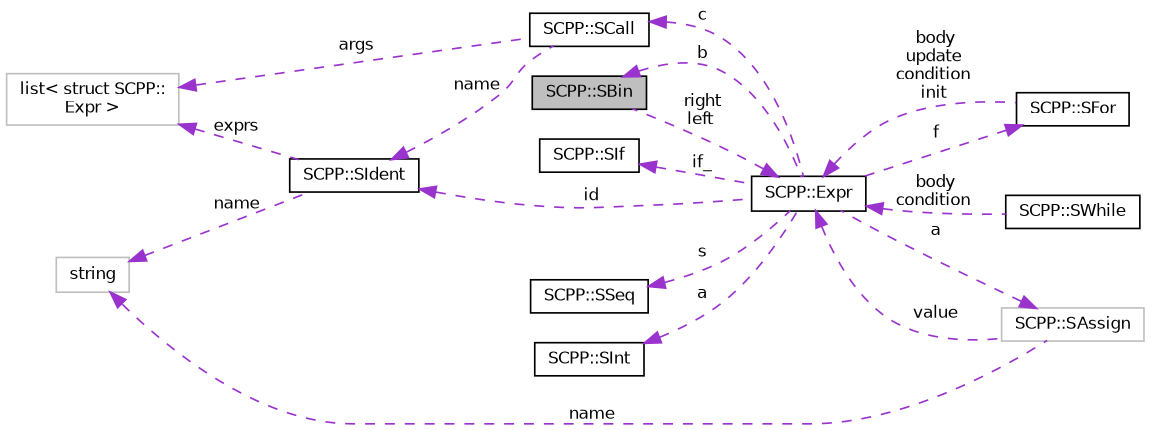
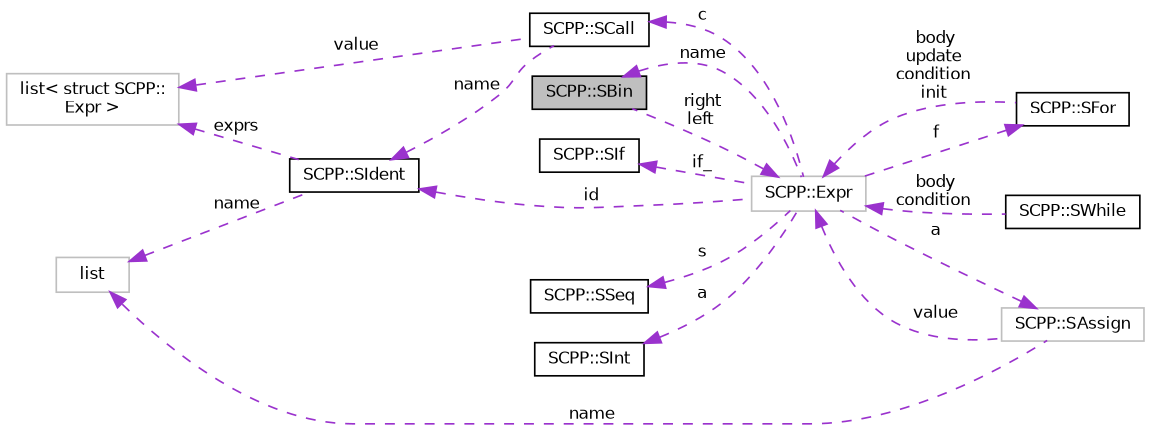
(354, 46) -> (354, 46)
(700, 54) -> (700, 54)
(809, 194) -> (809, 194)
(93, 275) -> (93, 275)
